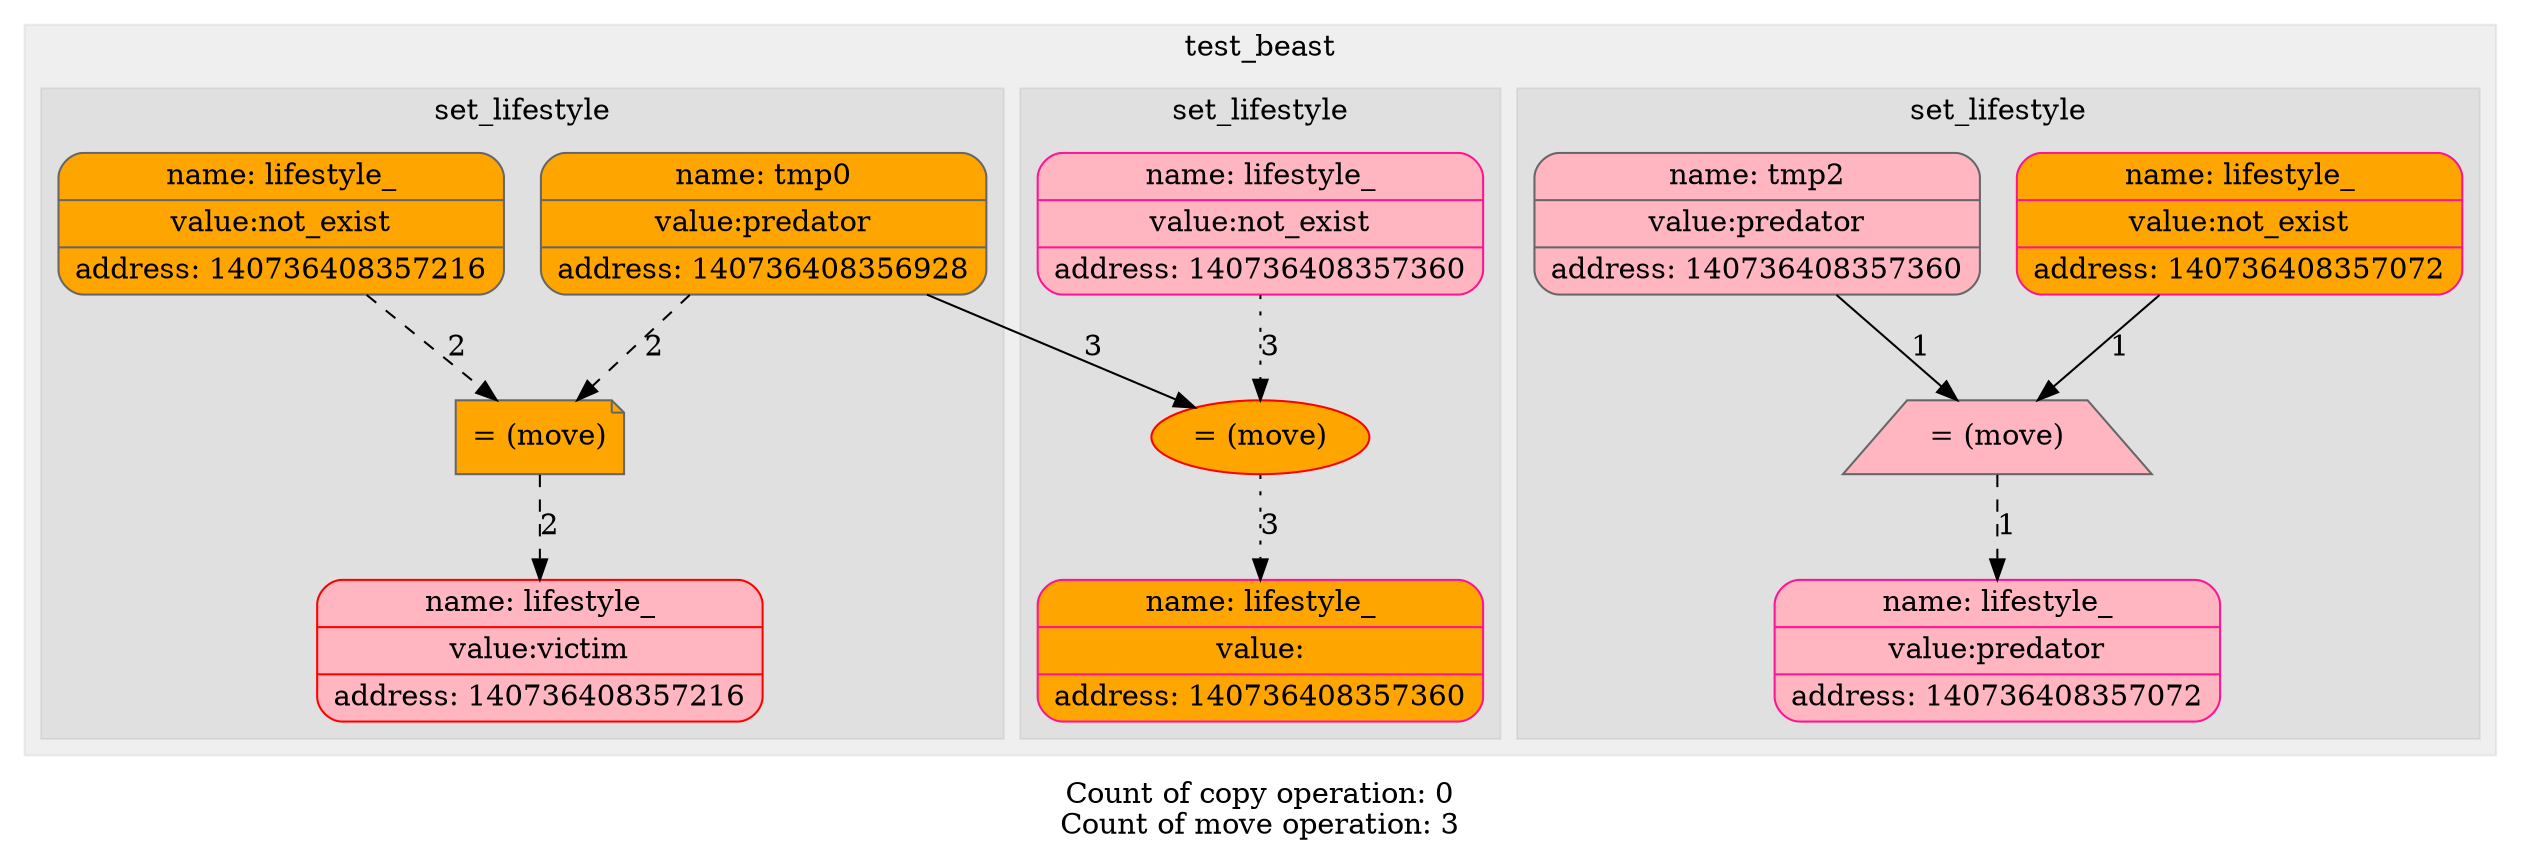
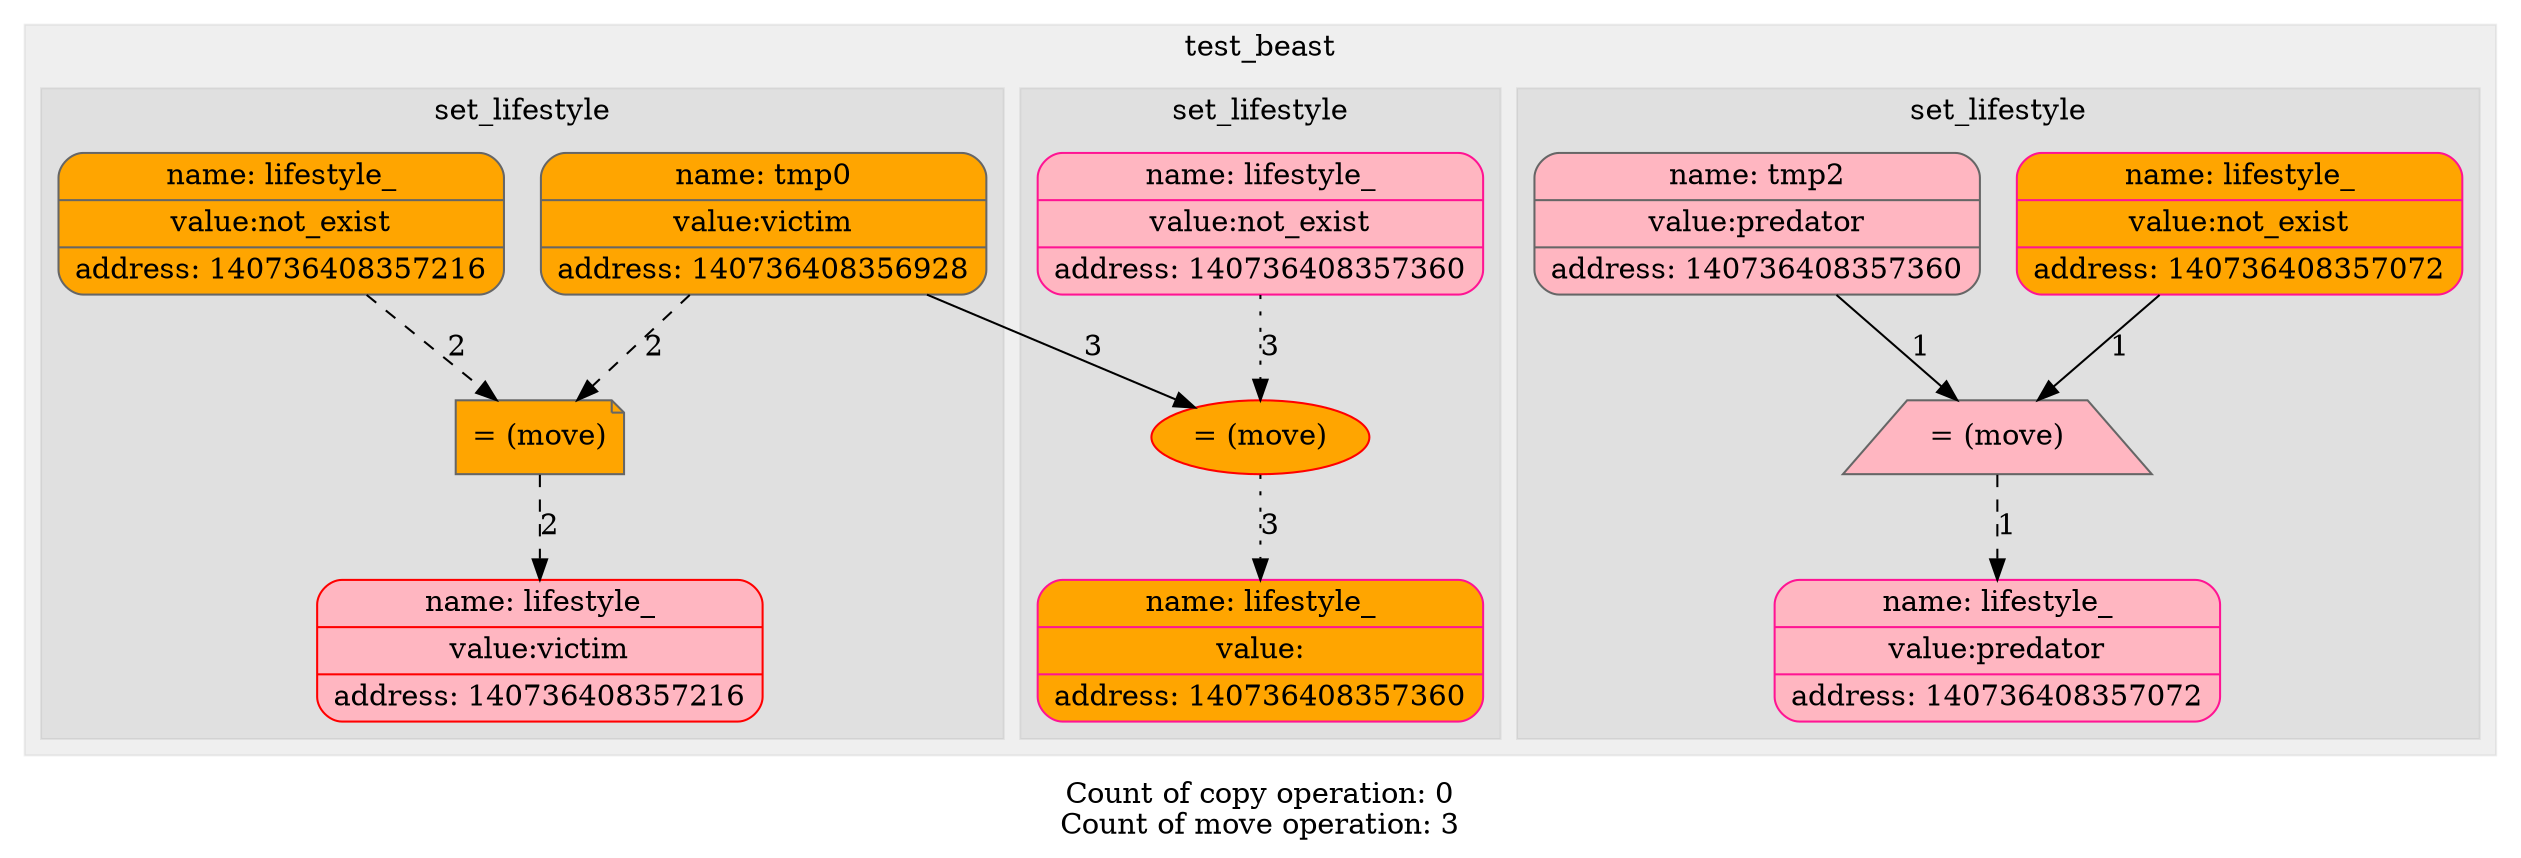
(764, 223) -> (764, 223)
